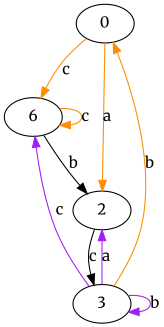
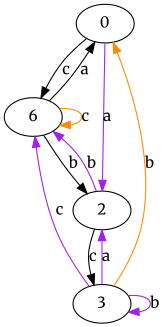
(63, 61) -> (63, 61)
none -> (71, 77)
(104, 112) -> (104, 112)
none -> (83, 162)
